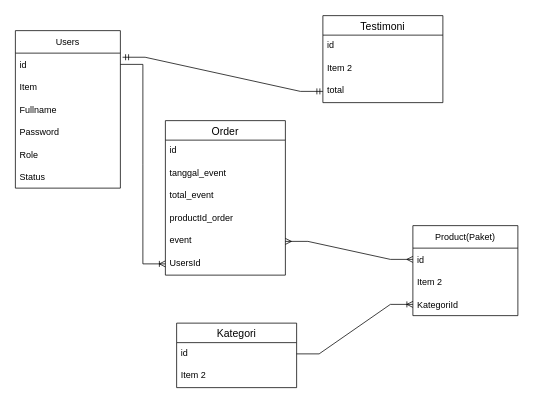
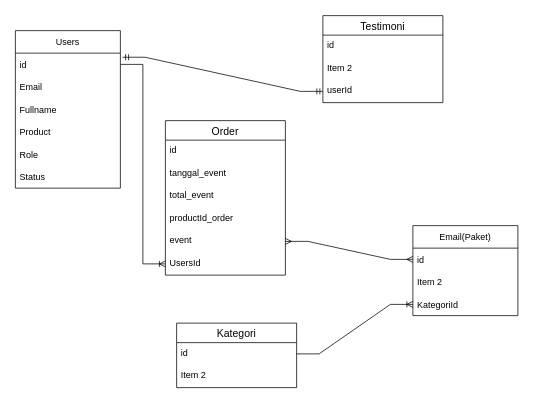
(30, 87) -> (30, 87)
(338, 90) -> (342, 90)
(40, 132) -> (37, 132)
(465, 237) -> (465, 237)
